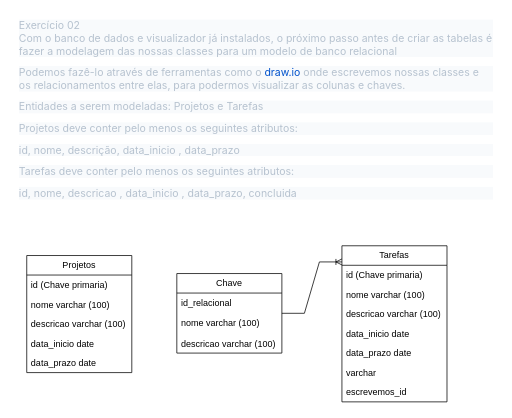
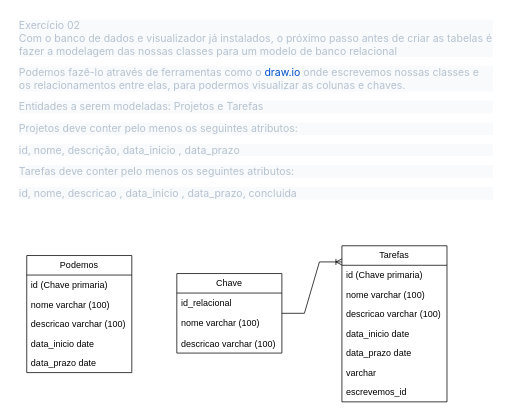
(79, 265) -> (79, 265)
